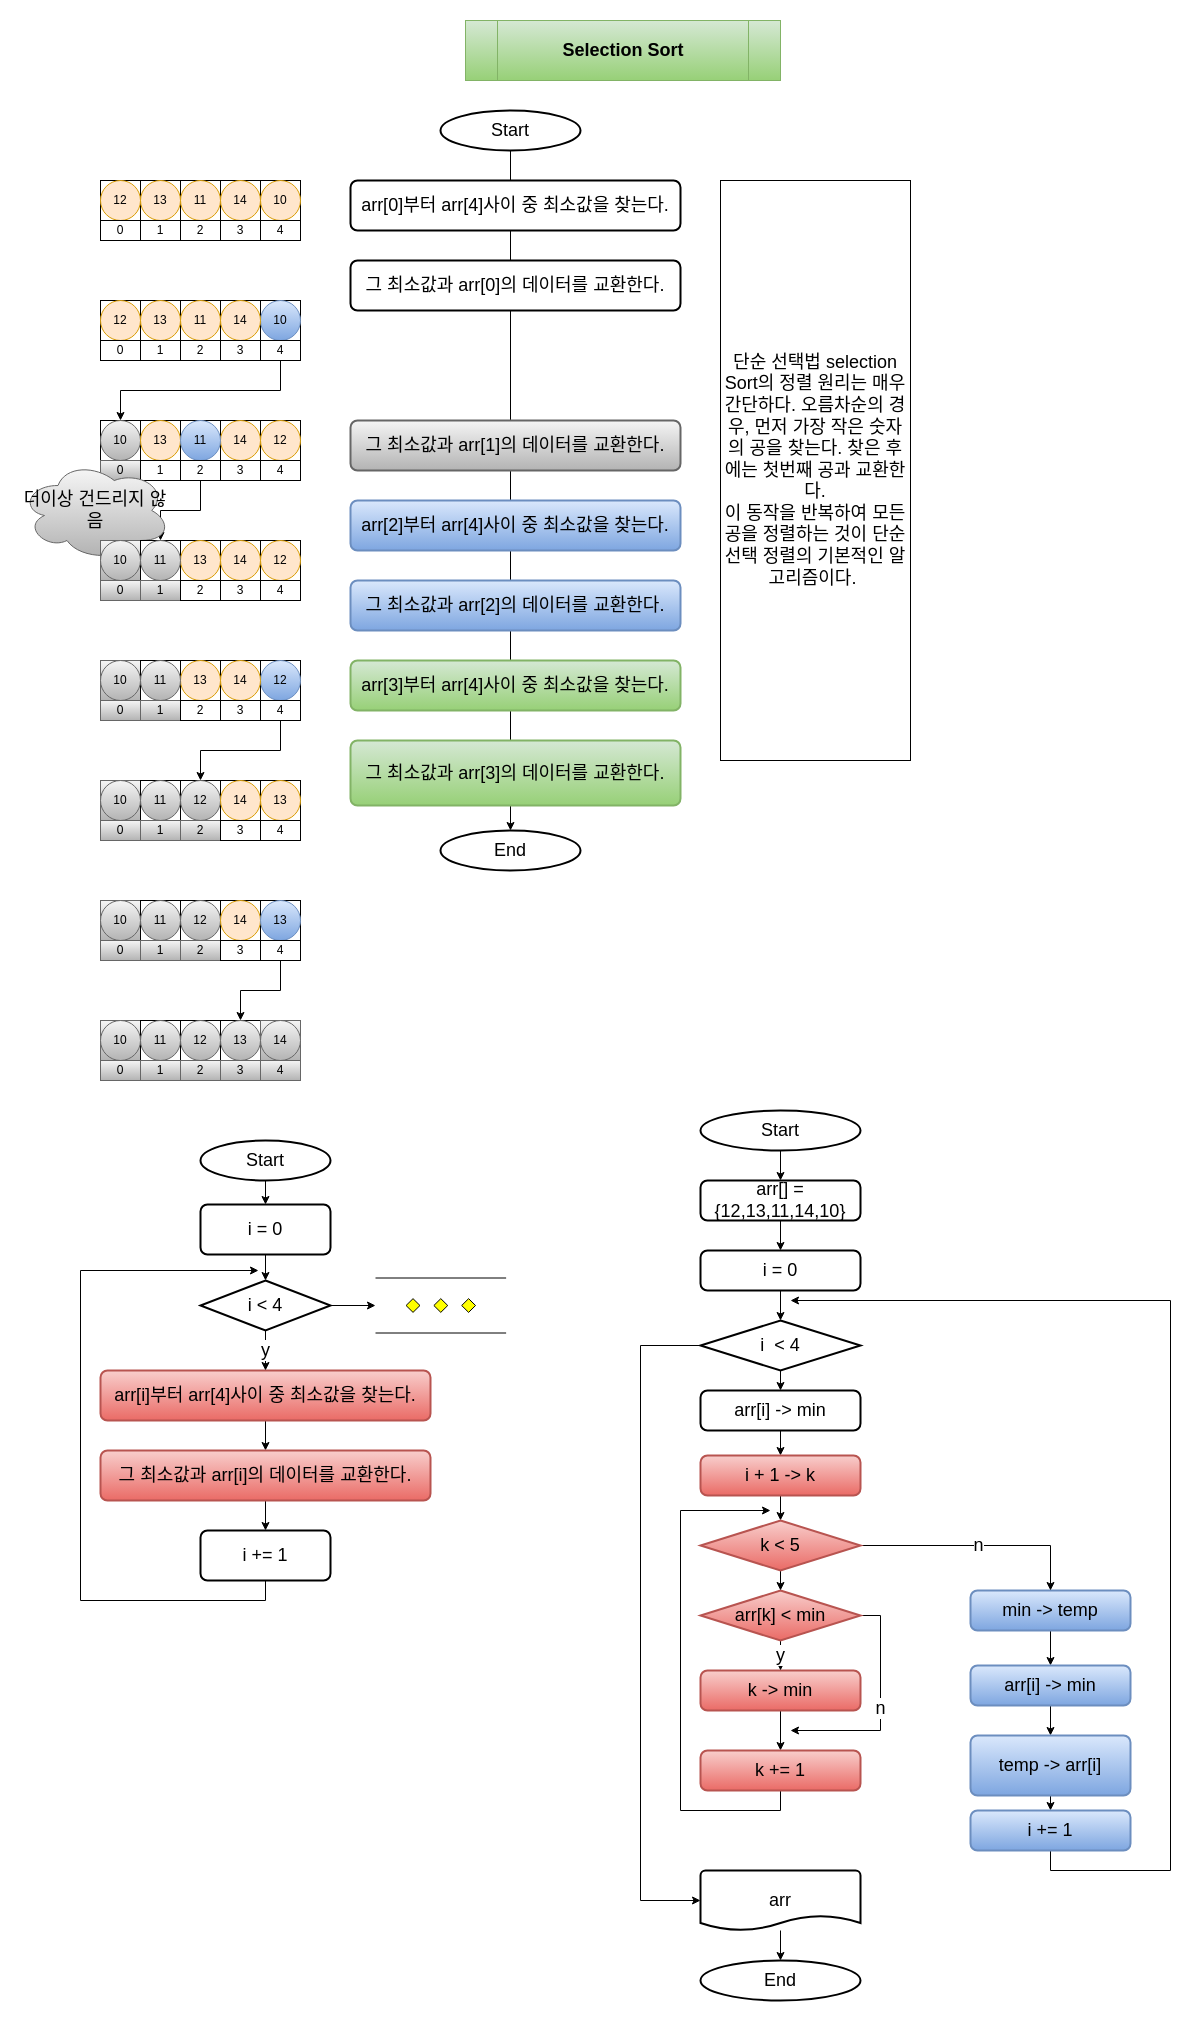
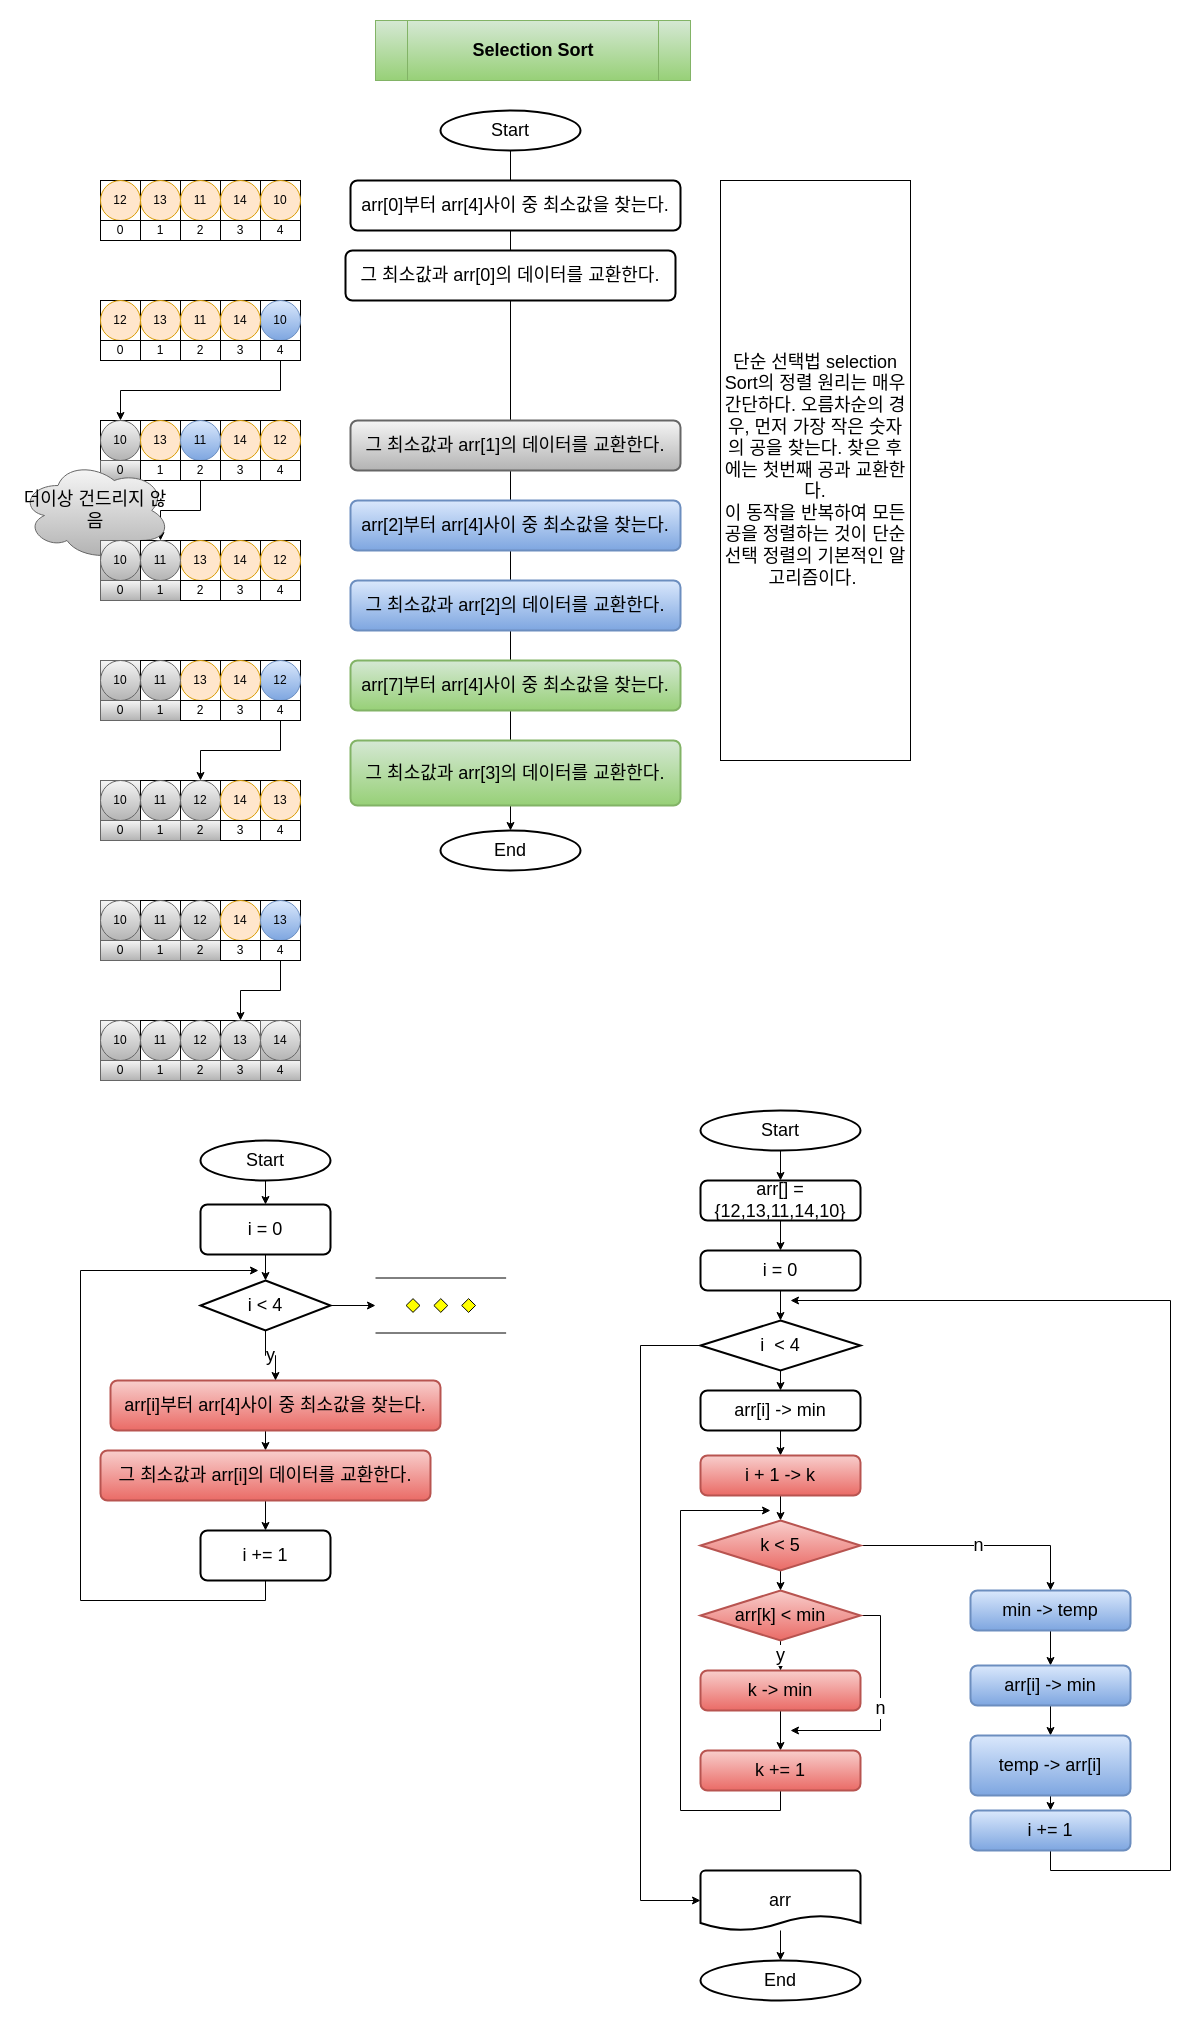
(623, 51) -> (533, 51)
(516, 286) -> (511, 276)
(516, 686) -> (516, 686)
(266, 1396) -> (276, 1406)
